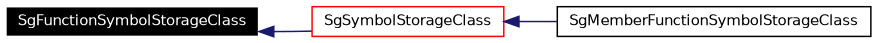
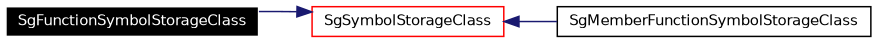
(293, 31) -> (278, 12)
